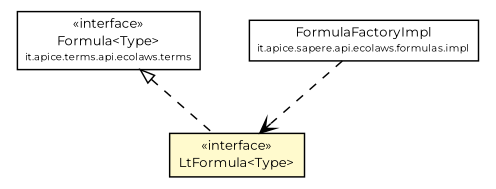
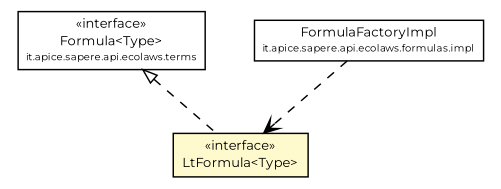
(109, 57) -> (112, 57)
